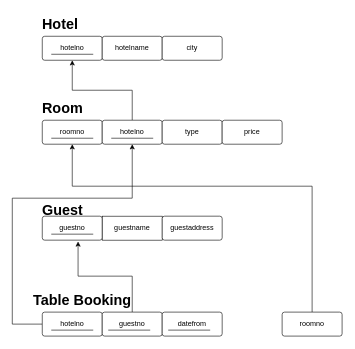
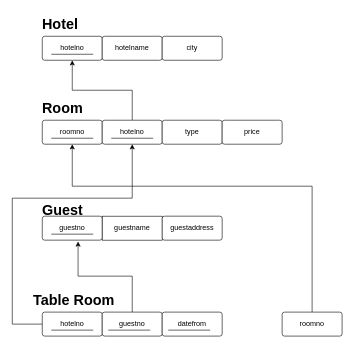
(57, 287) -> (52, 287)
